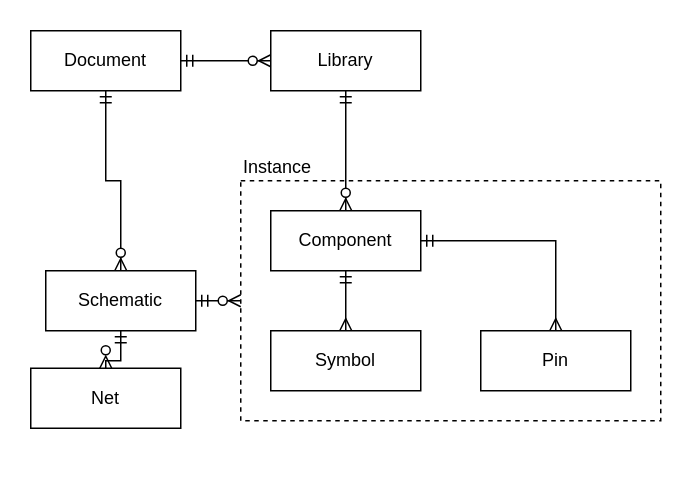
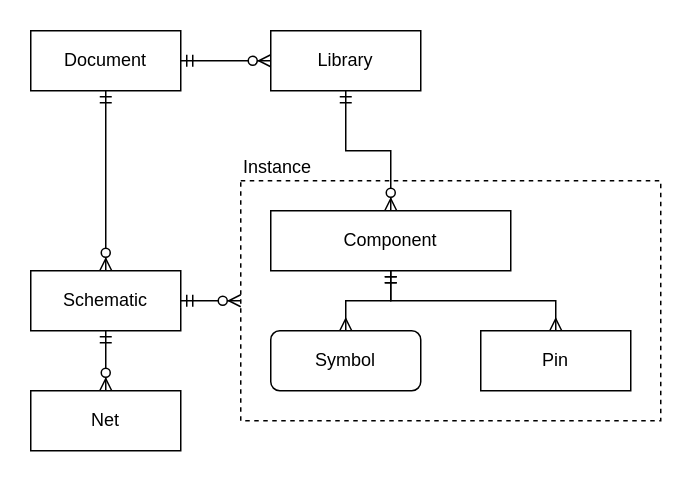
(346, 241) -> (391, 241)
(121, 301) -> (106, 301)
(346, 361) -> (346, 361)
(106, 398) -> (106, 421)
